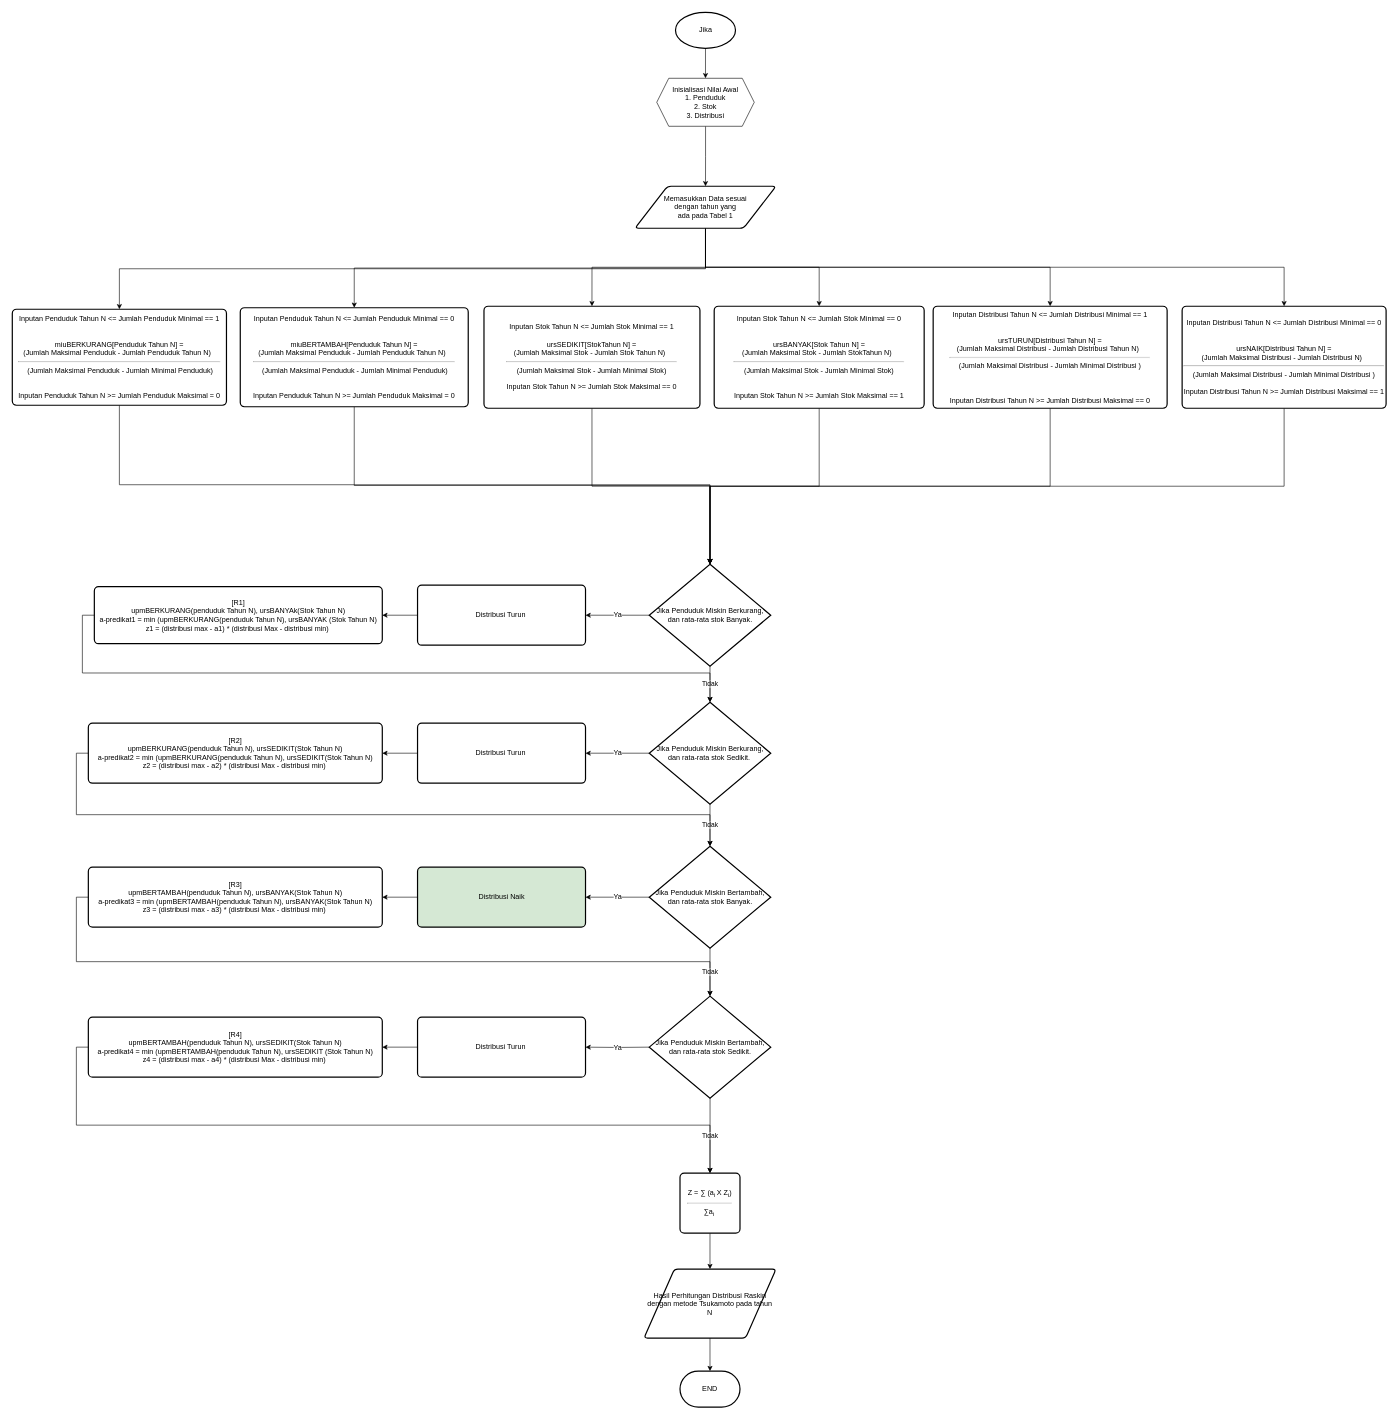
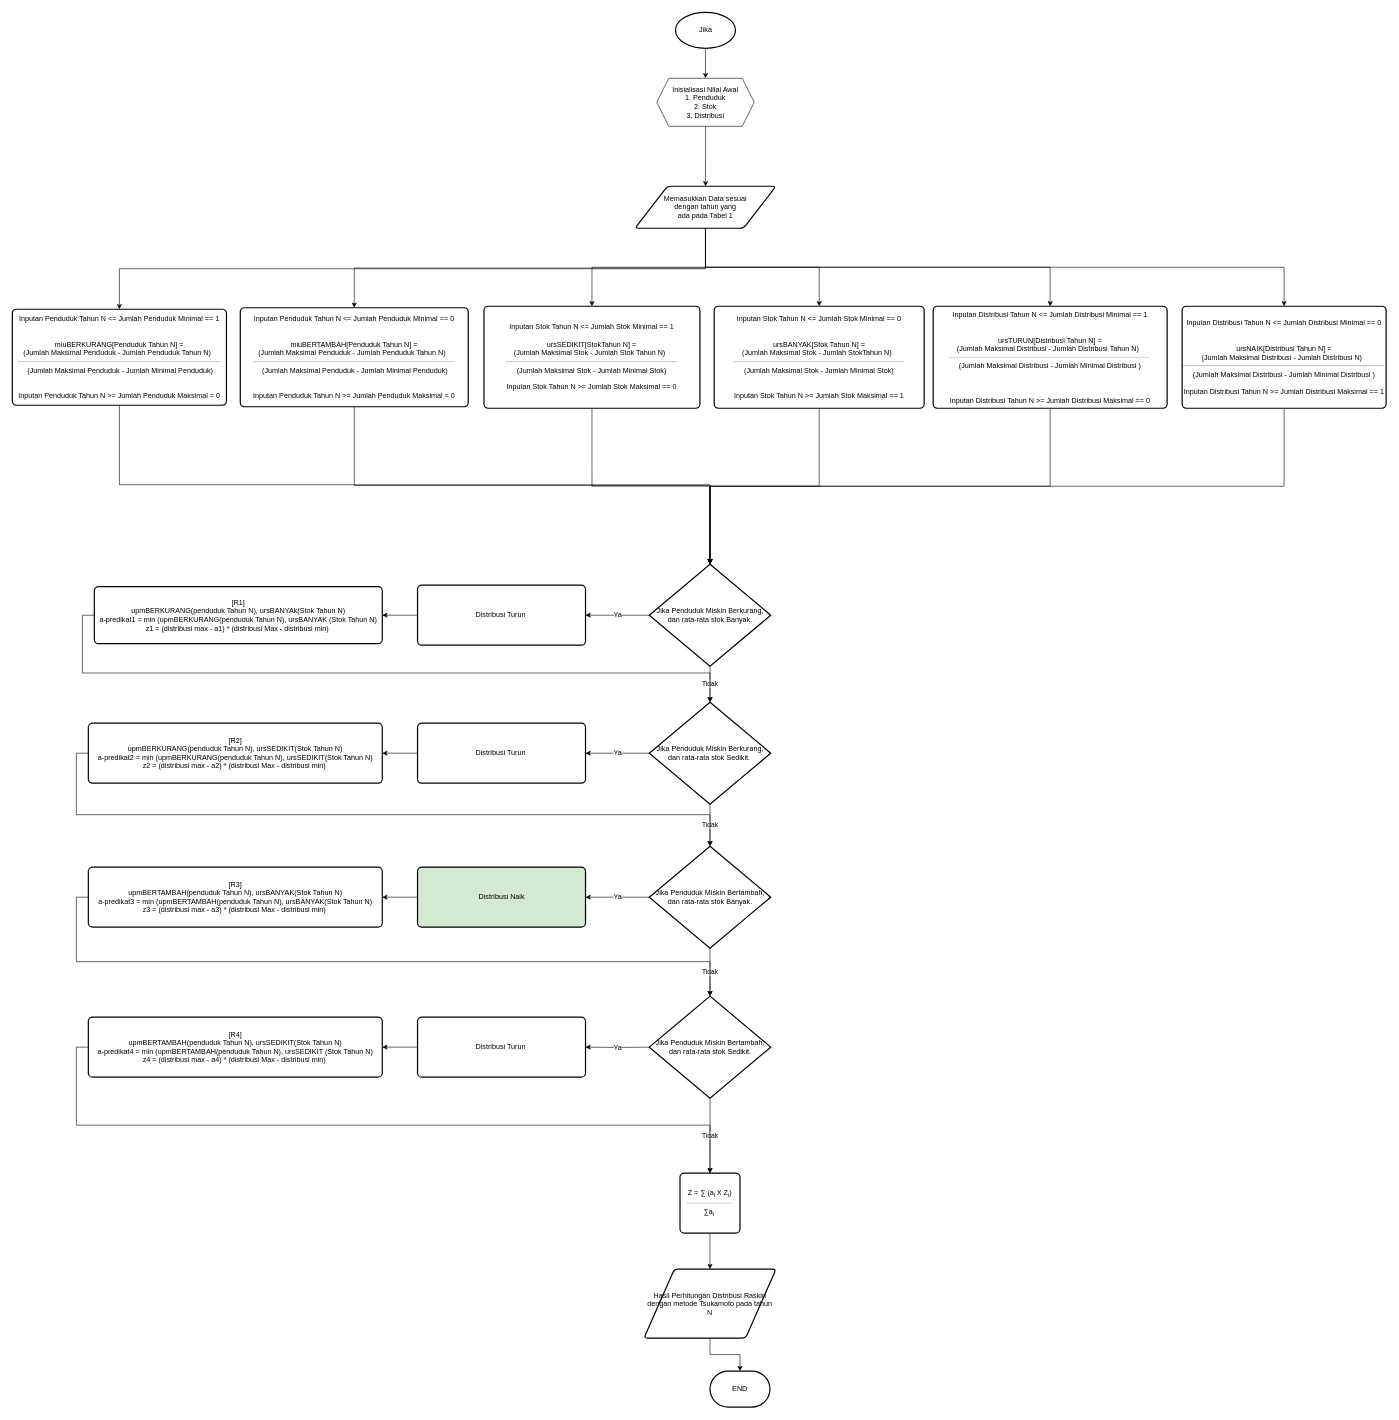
(710, 1389) -> (740, 1389)
